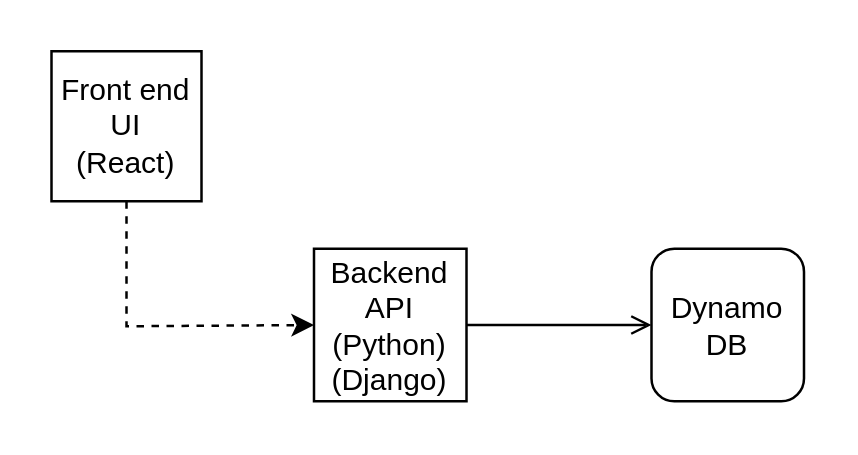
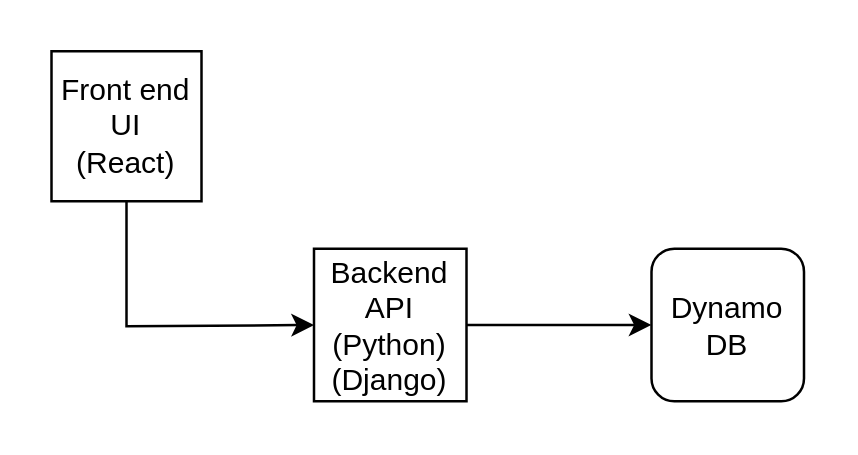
(637, 325) -> (633, 325)
(151, 326) -> (151, 326)
